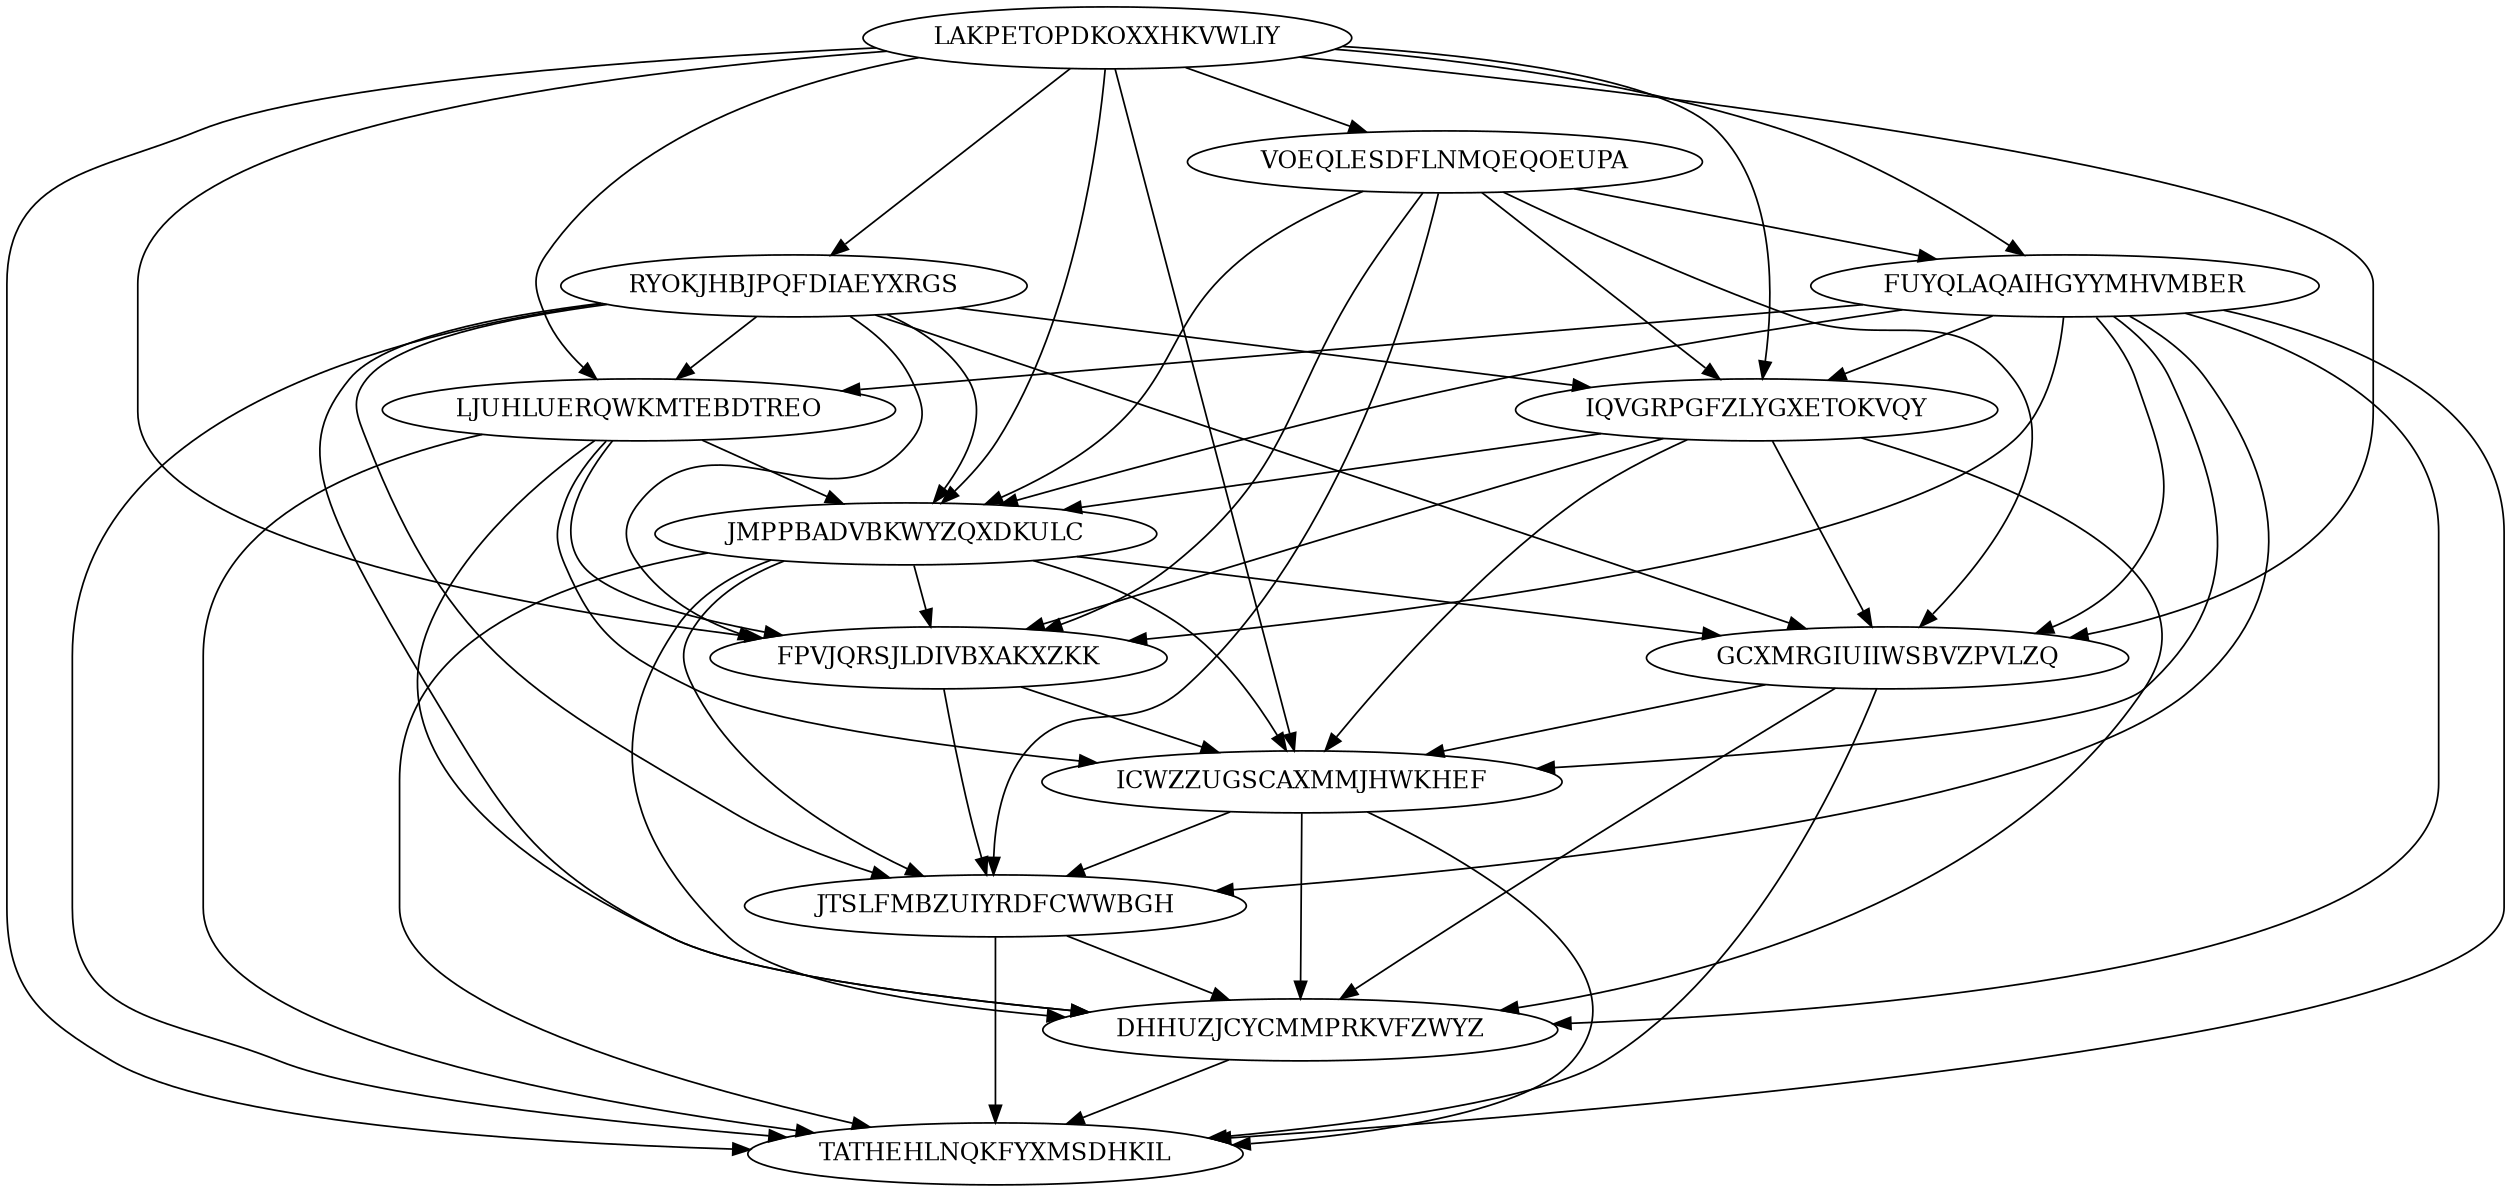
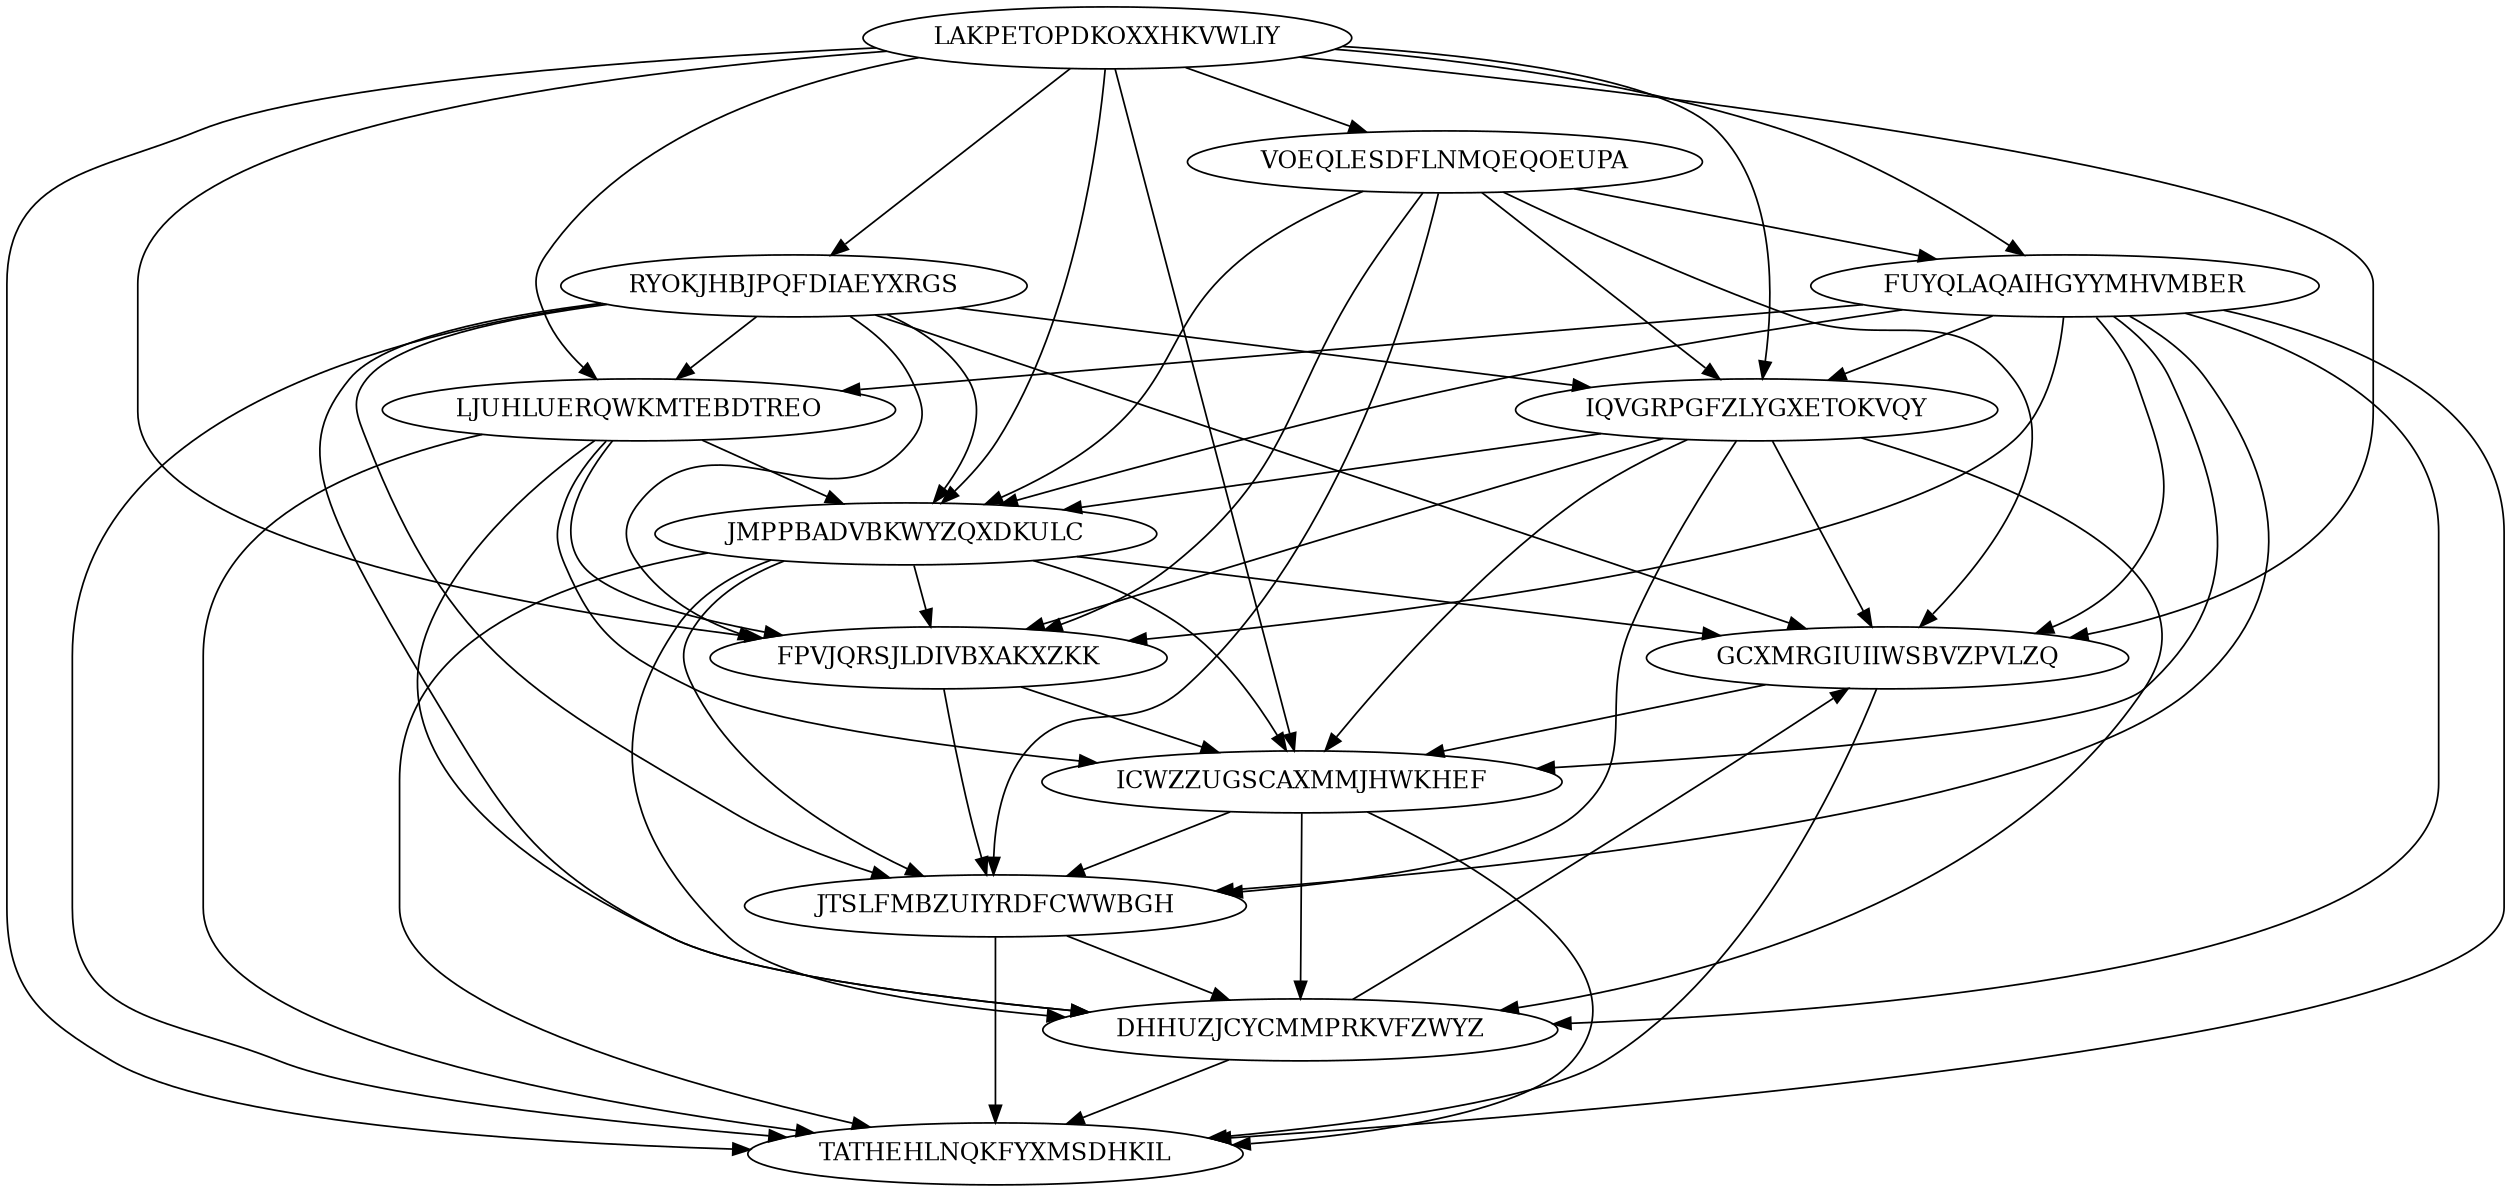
none -> (1599, 788)
(1594, 836) -> (1618, 836)
